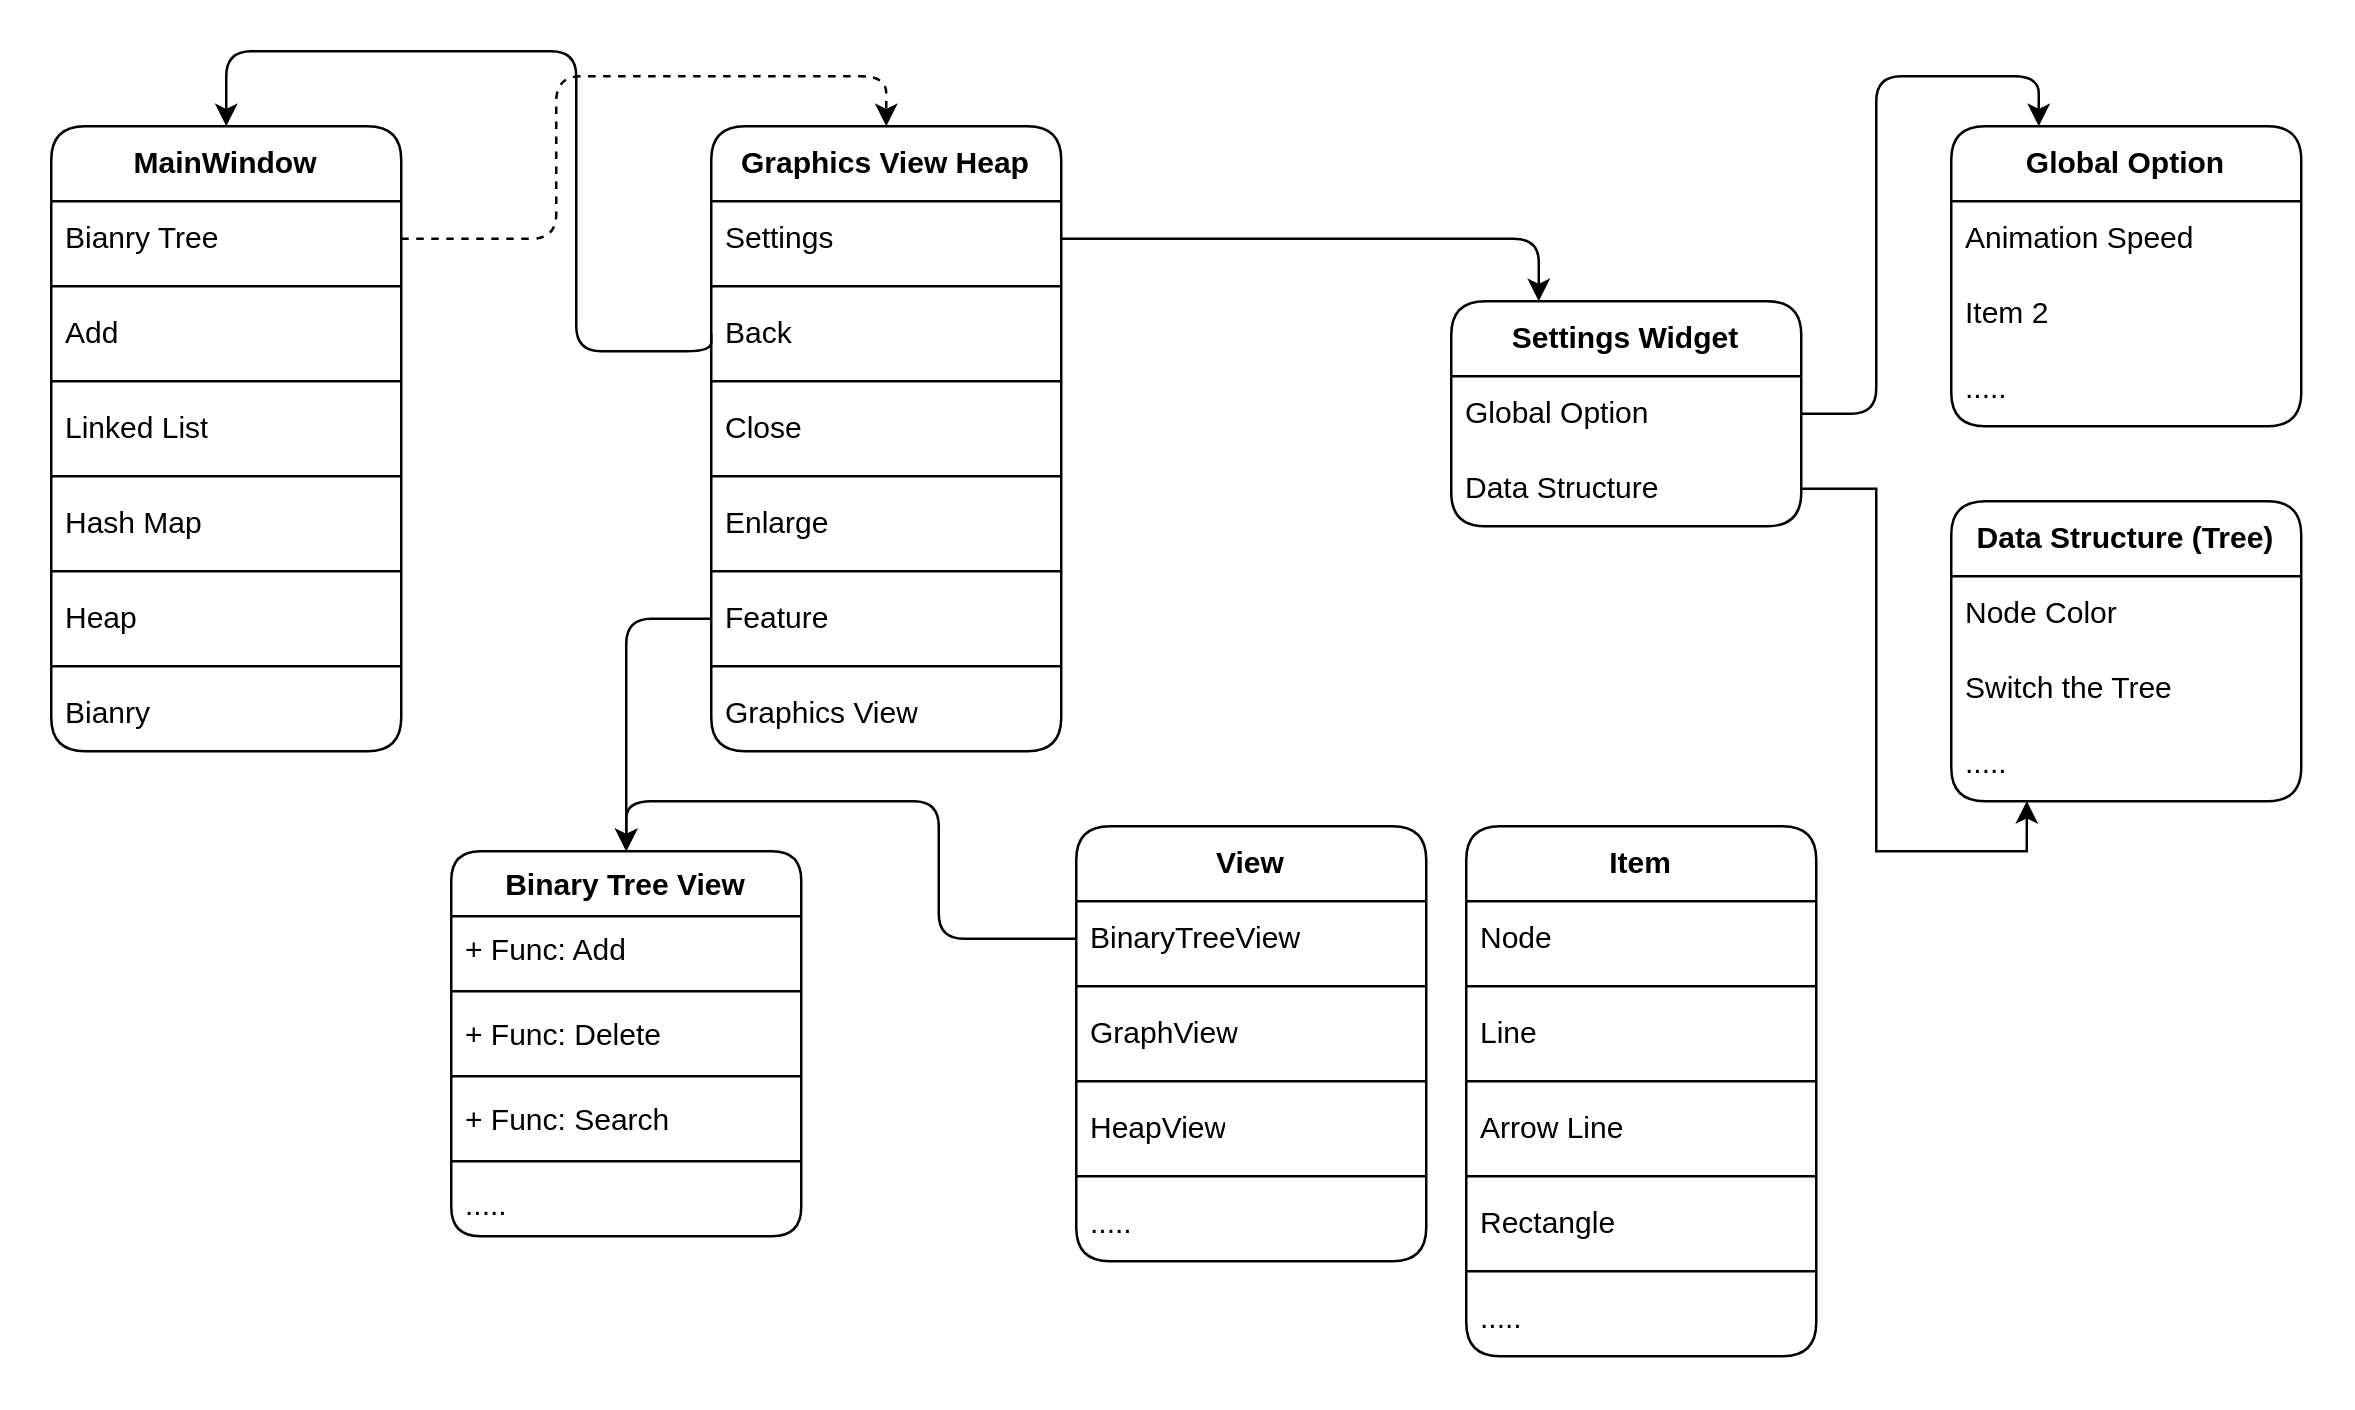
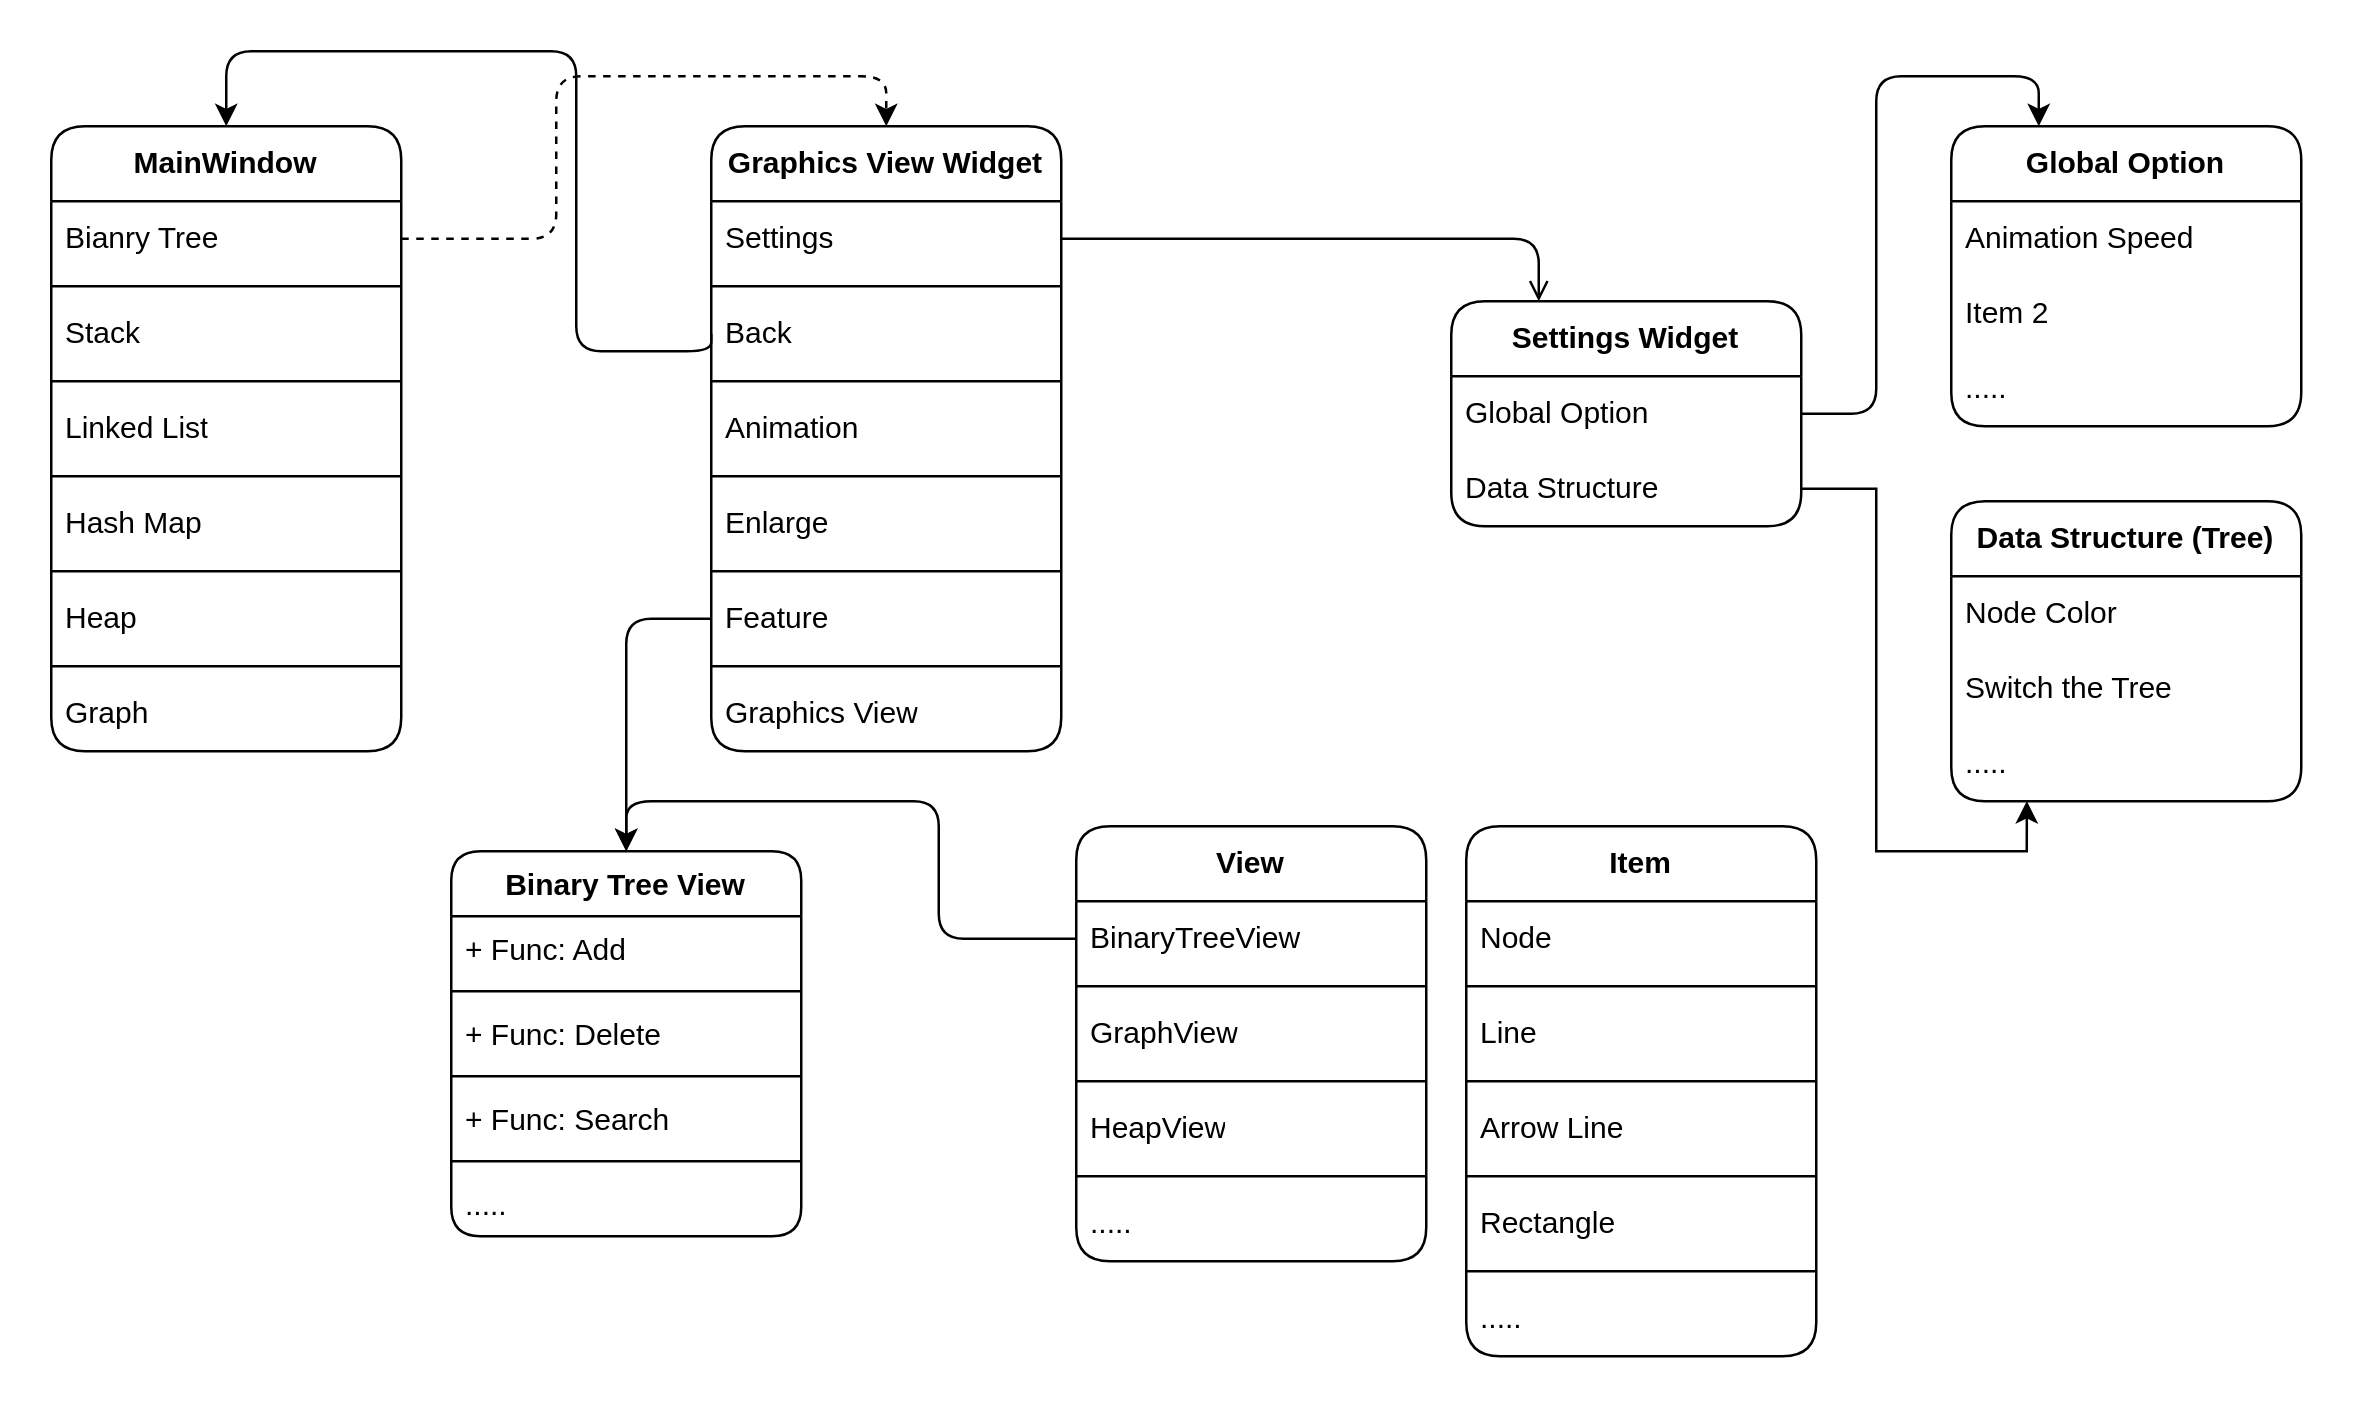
(886, 164) -> (886, 164)
(1539, 283) -> (1539, 286)
(91, 334) -> (108, 334)
(764, 429) -> (794, 429)
(113, 714) -> (108, 714)
